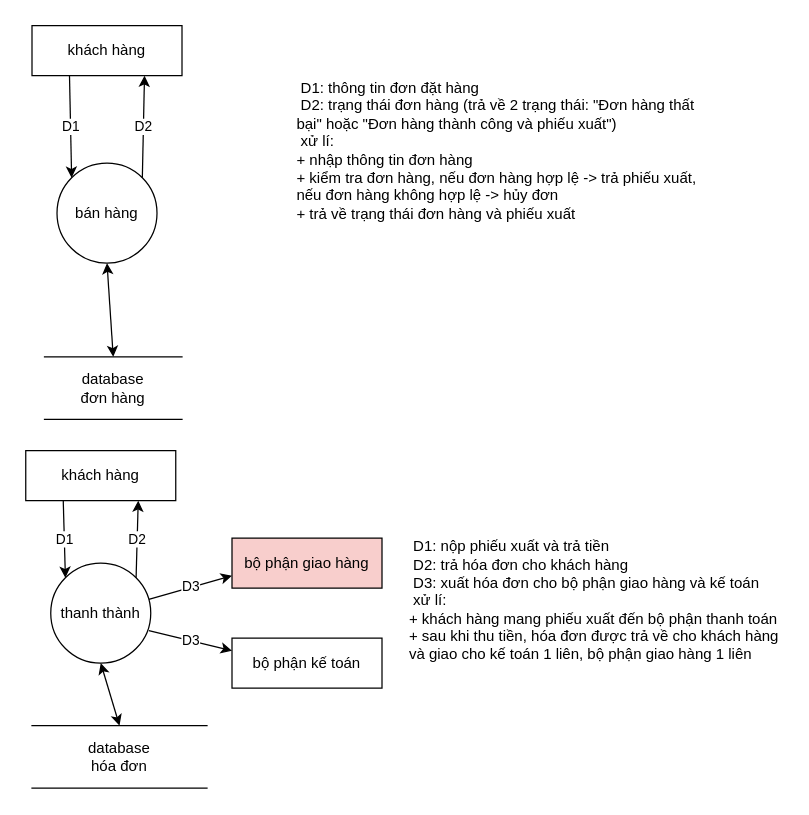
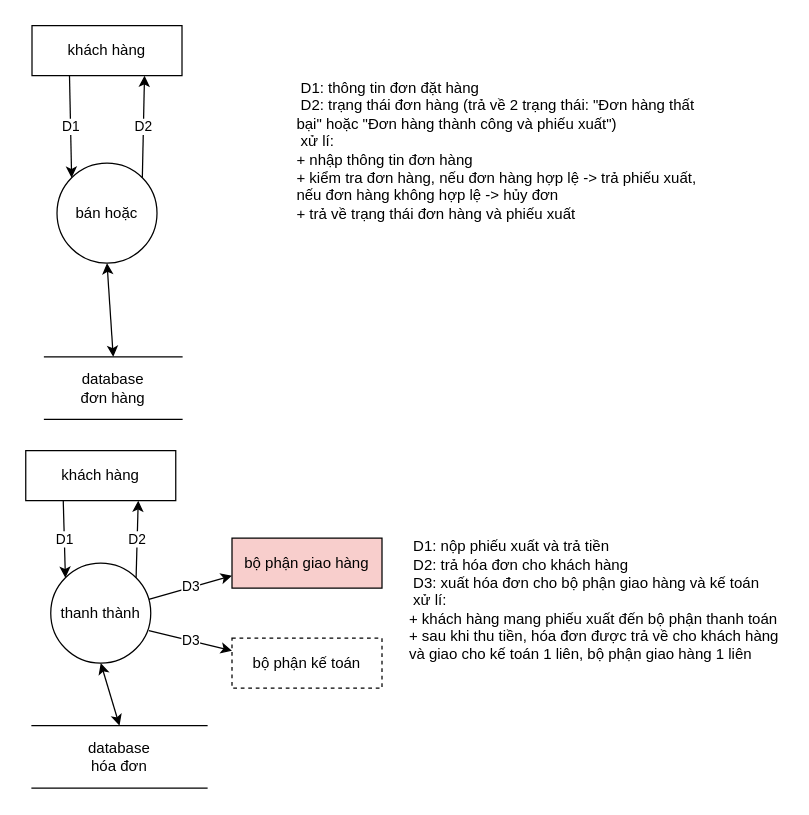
(107, 213) -> (107, 213)
(307, 663) -> (307, 663)
